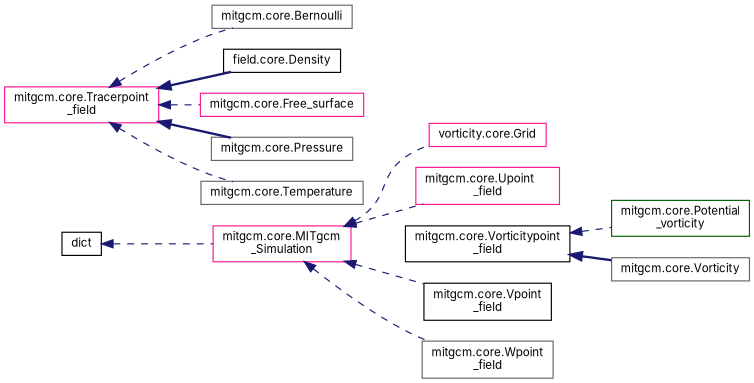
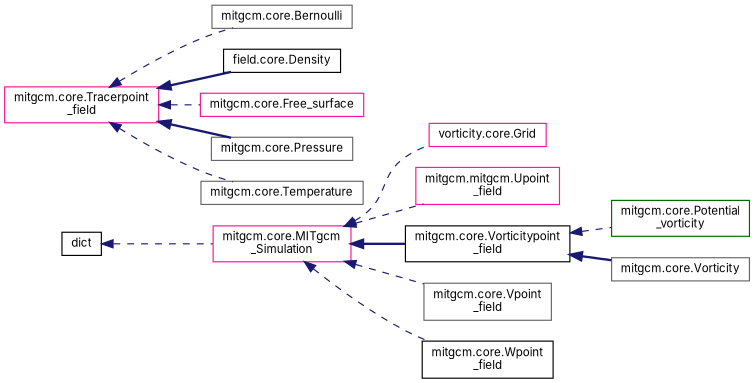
(488, 186) -> (488, 186)
none -> (384, 244)
(488, 302) -> (488, 302)
(488, 360) -> (488, 360)
